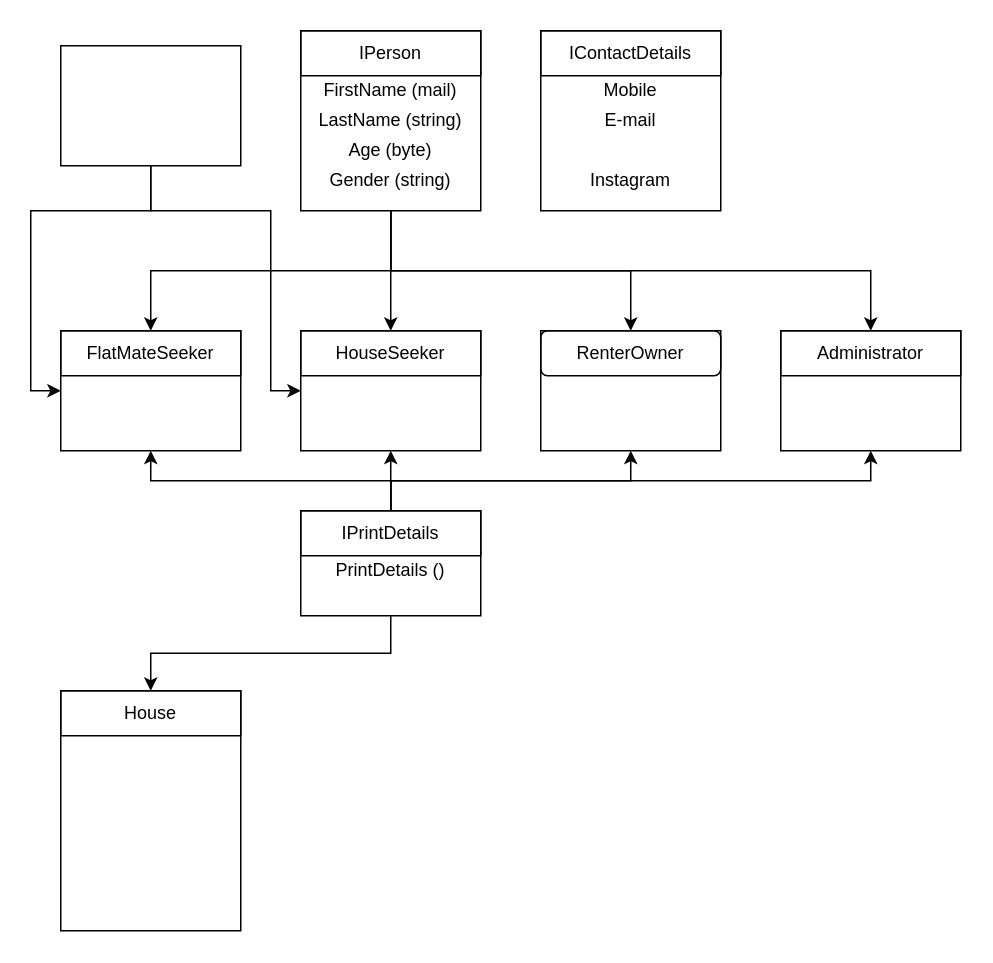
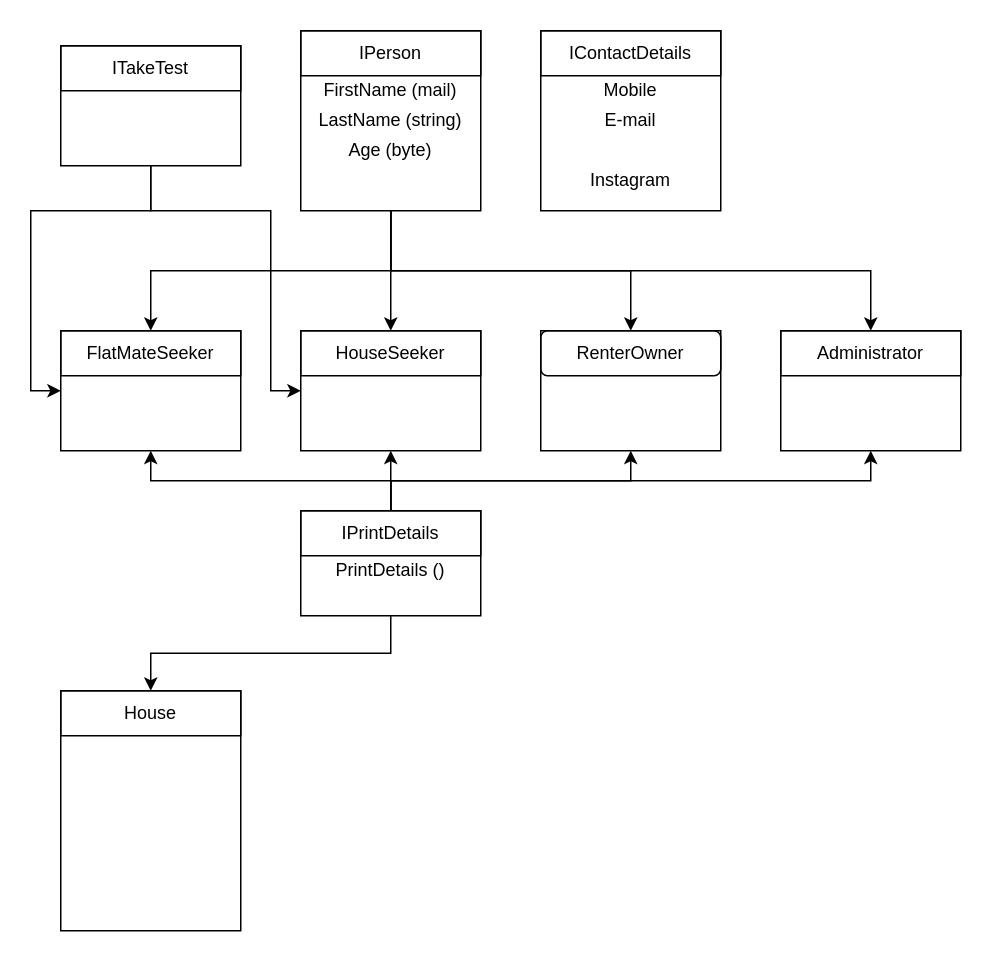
none -> (151, 68)
(391, 181) -> none
